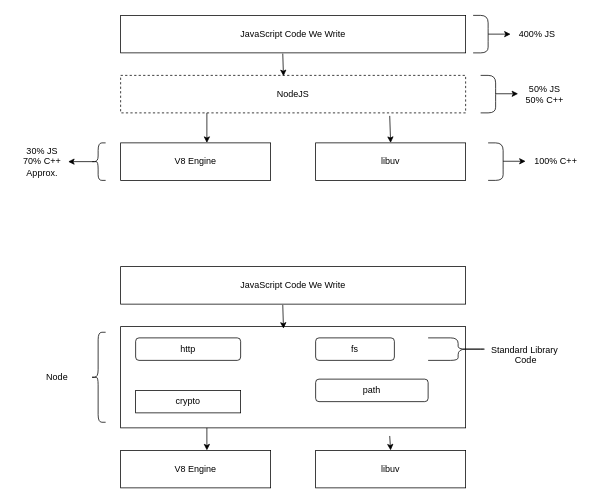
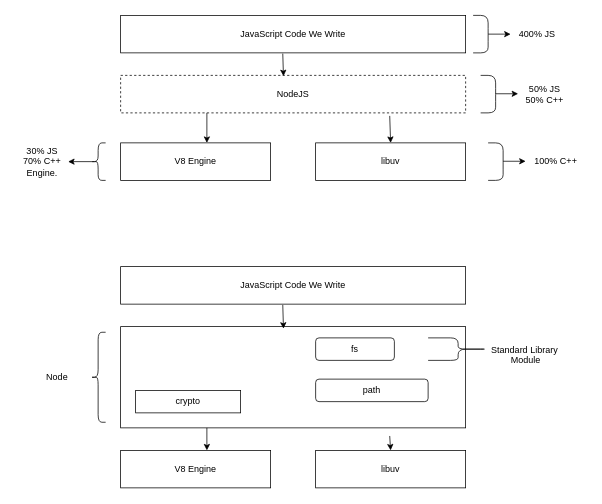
(42, 162) -> (42, 162)
(188, 349) -> none
(526, 360) -> (526, 360)
